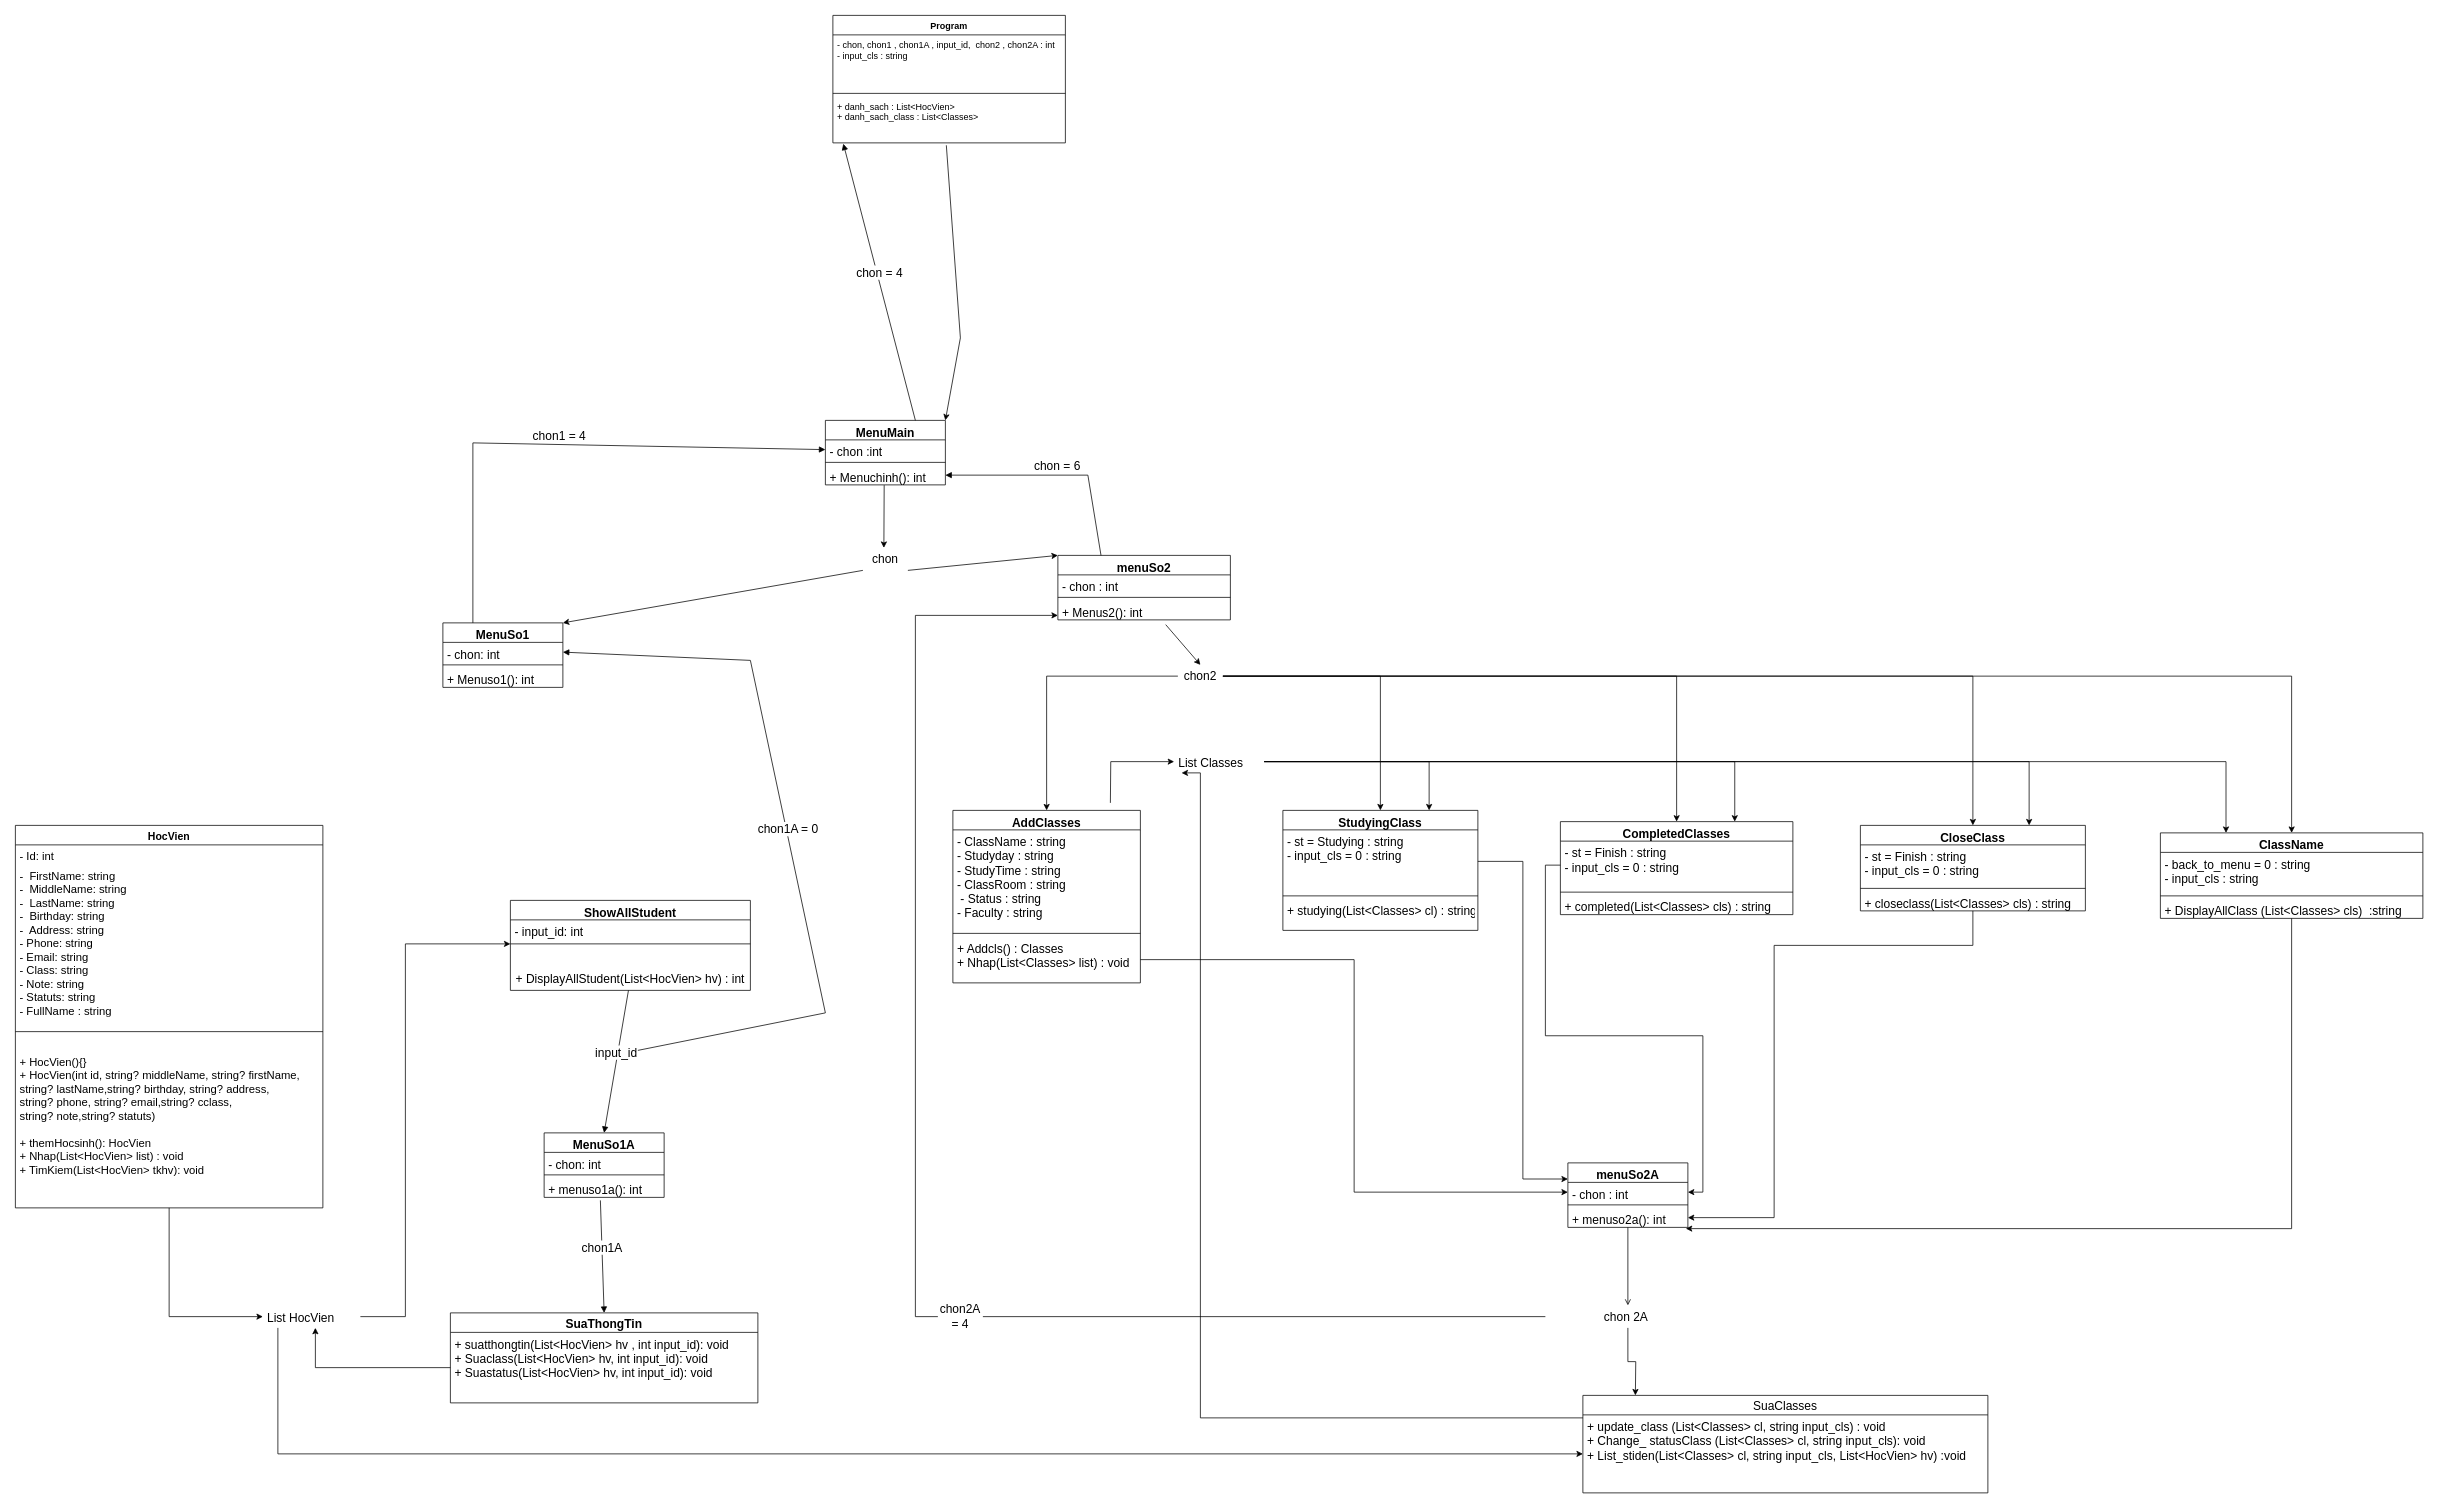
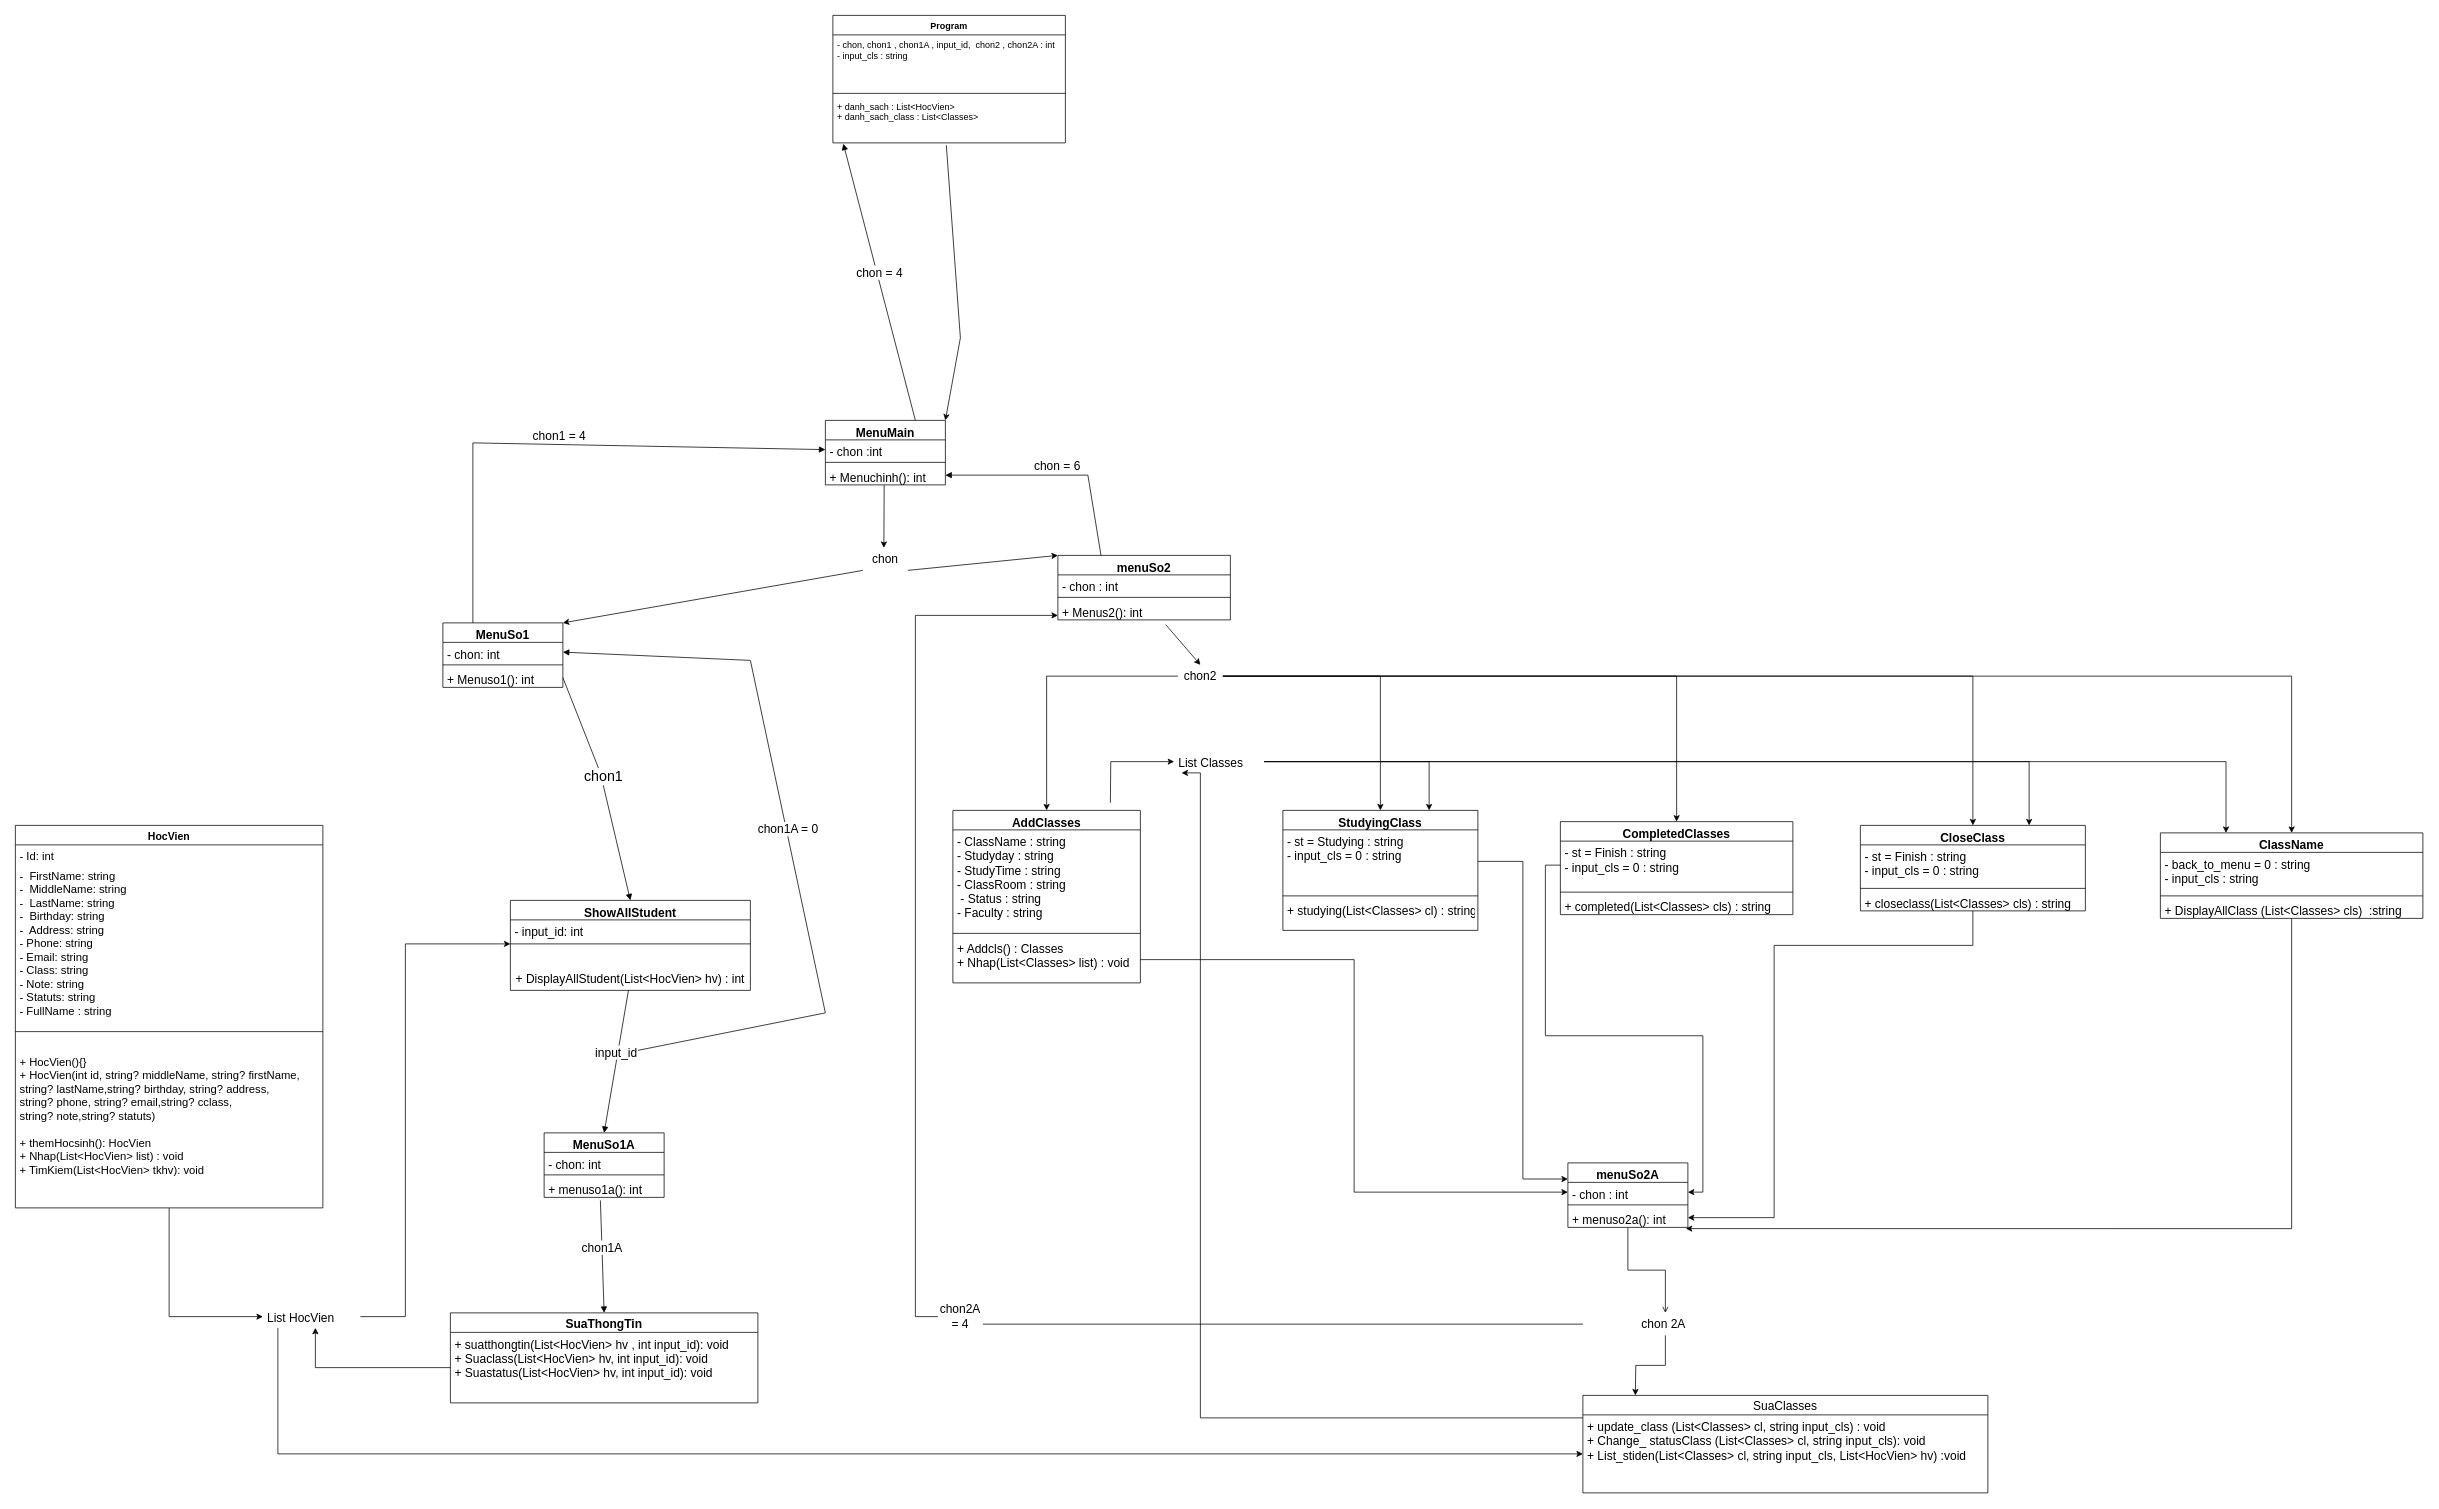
none -> (603, 785)
(1735, 790) -> none
(1628, 1317) -> (1665, 1324)
